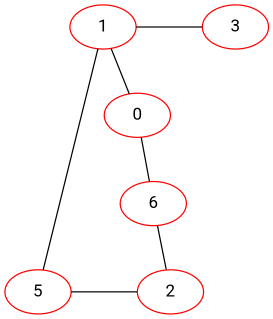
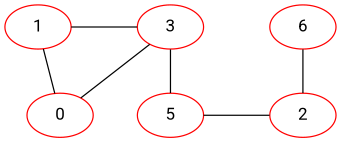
(71, 159) -> (170, 71)
(145, 159) -> (115, 71)
